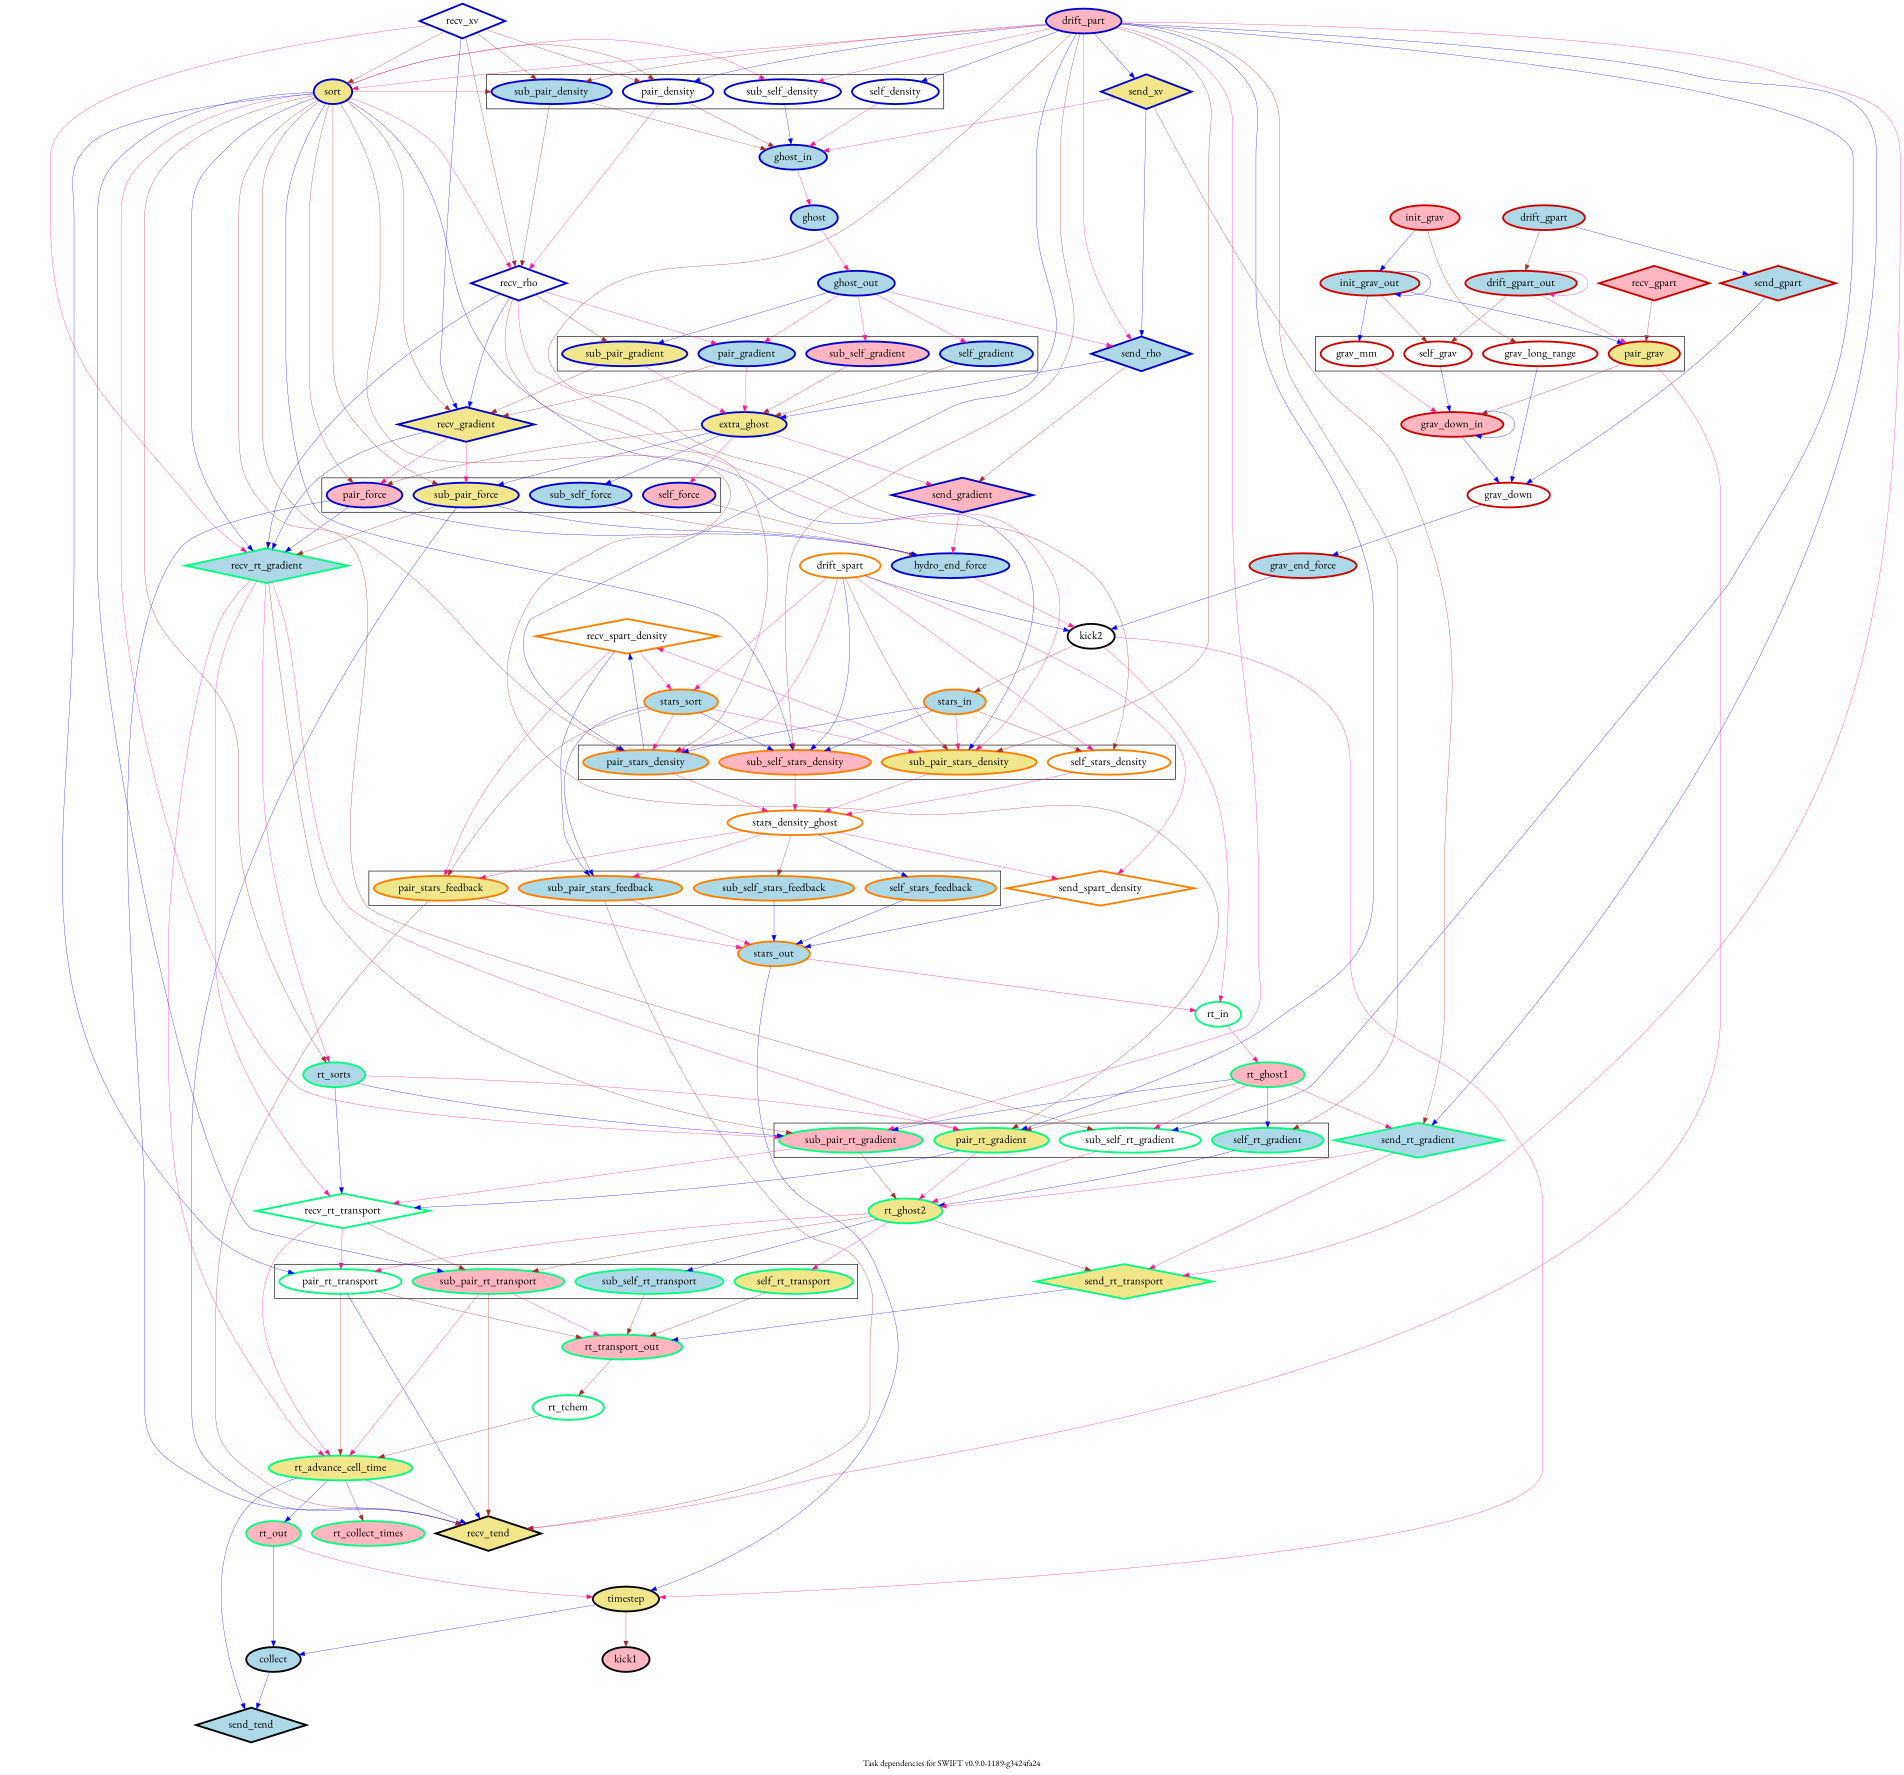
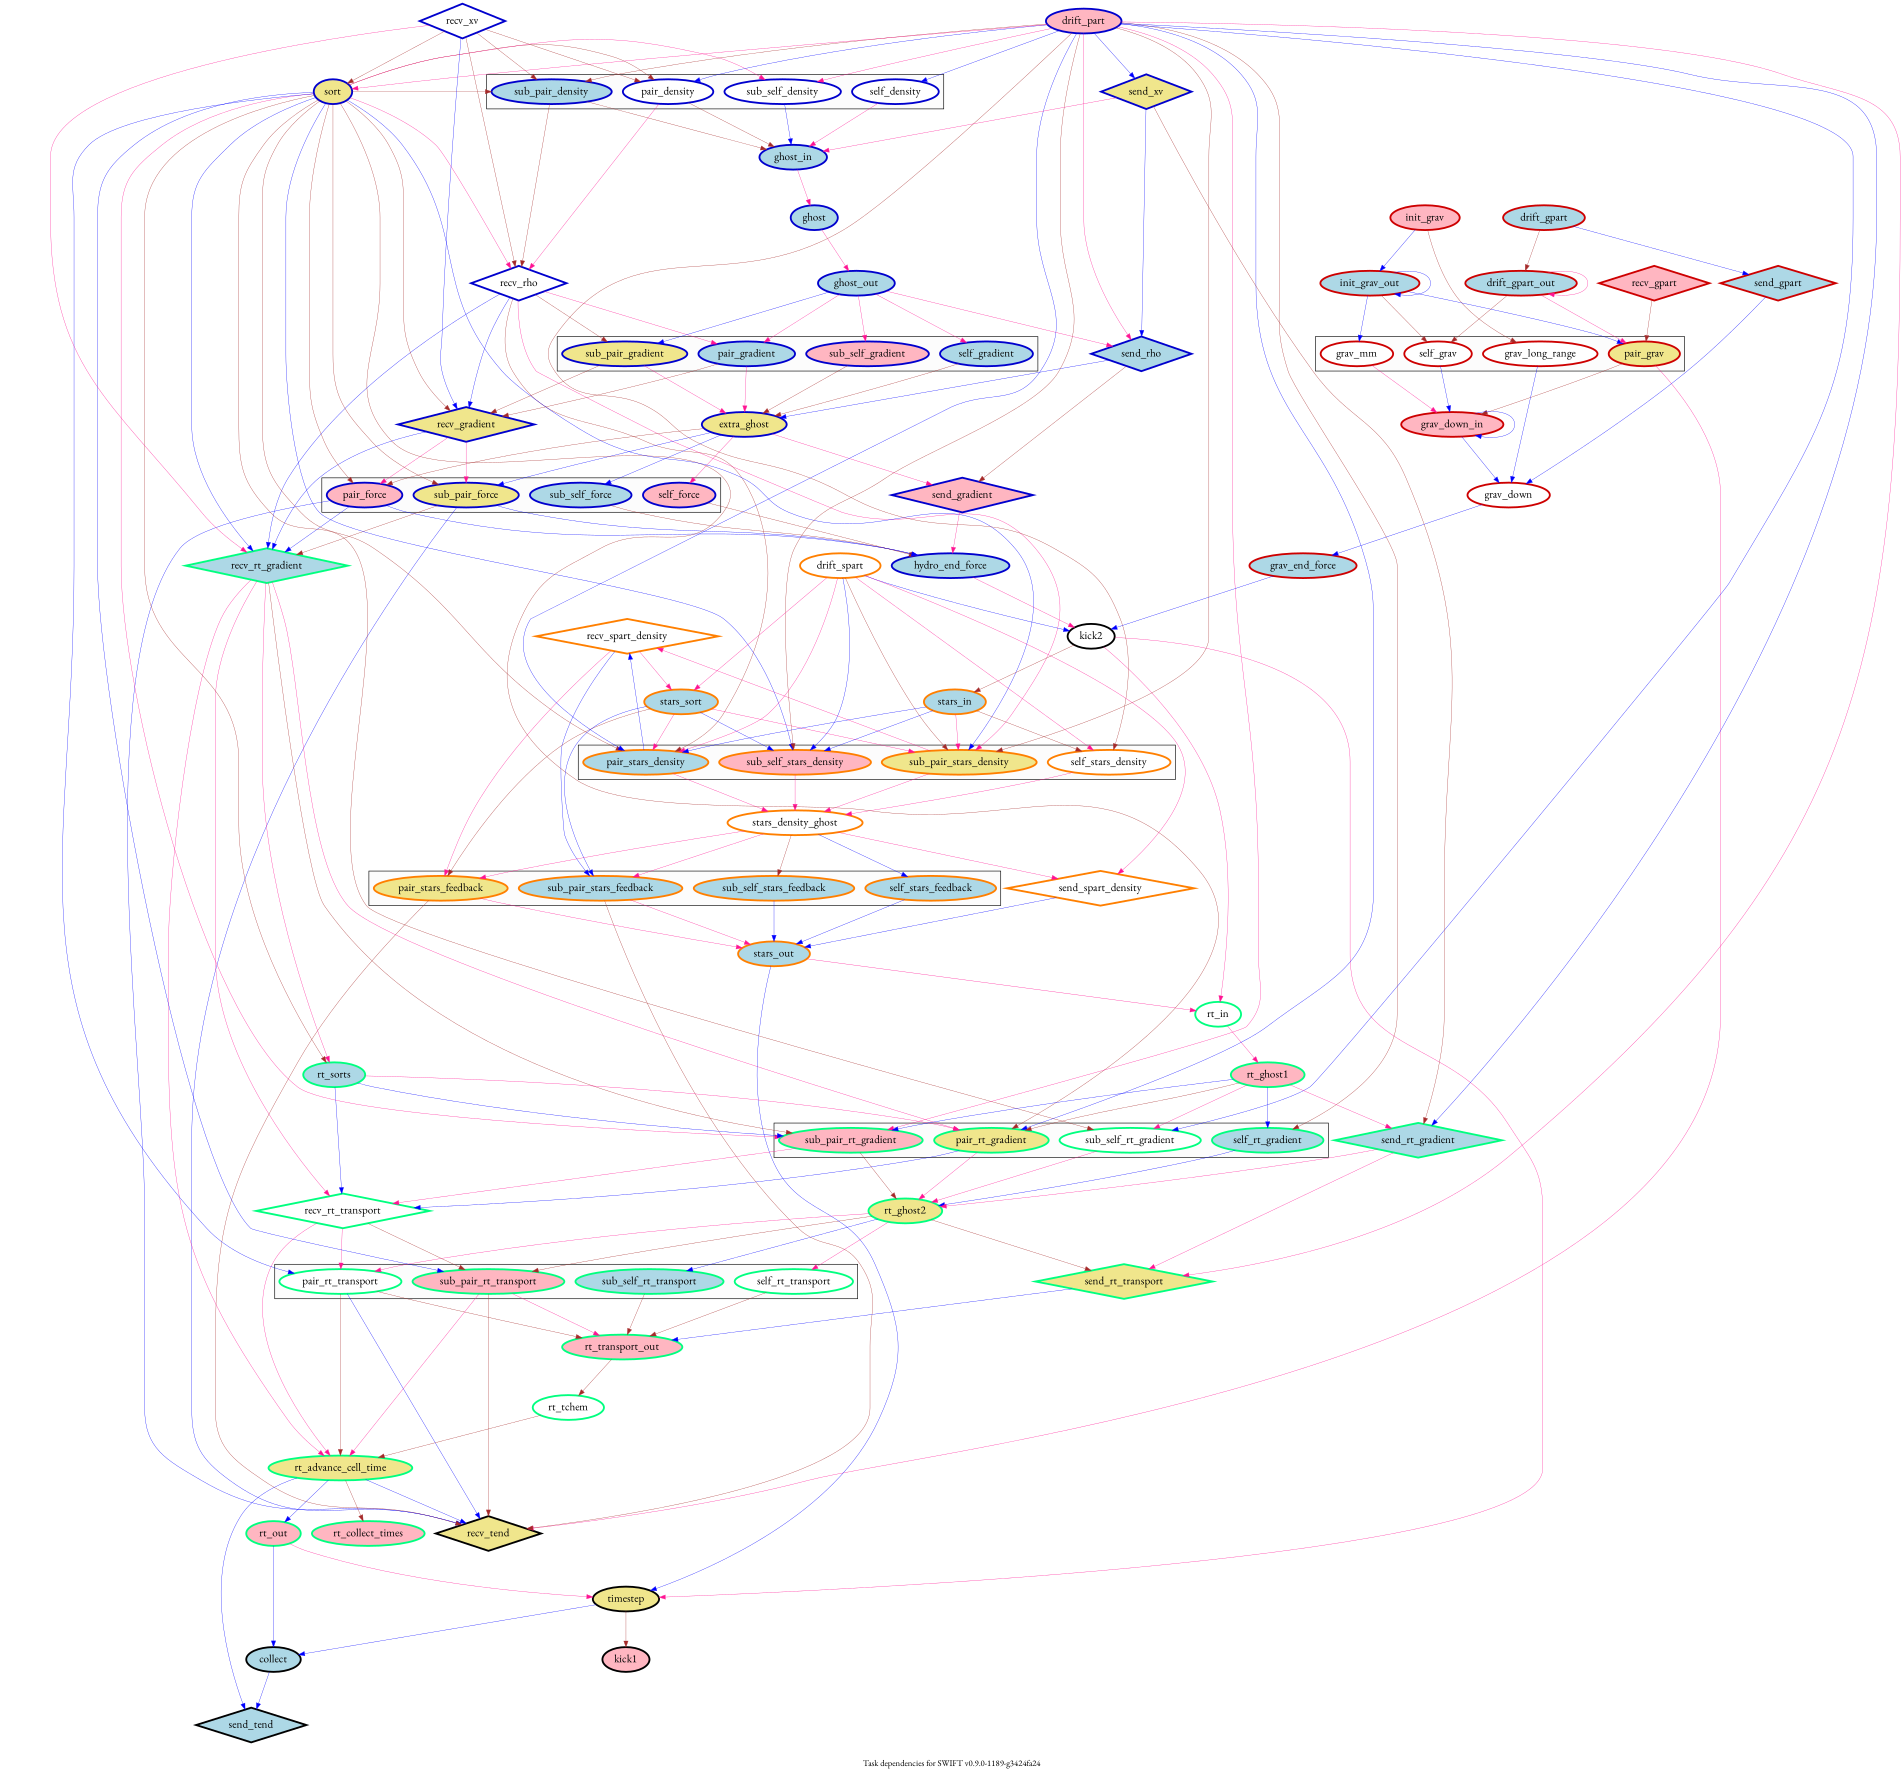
(794, 1282) -> (794, 1282)
